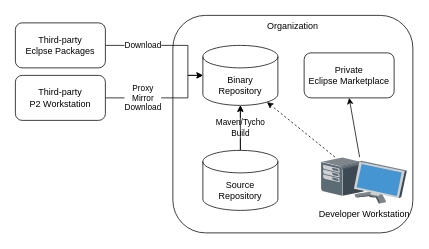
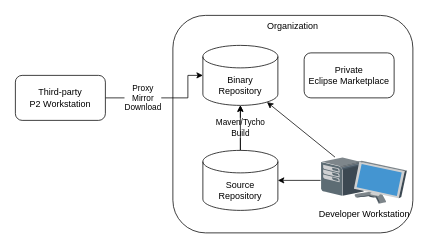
(60, 45) -> none
(161, 45) -> none
(355, 130) -> none
(303, 131) -> (303, 131)
none -> (302, 180)
